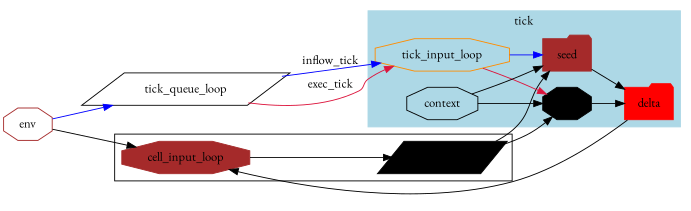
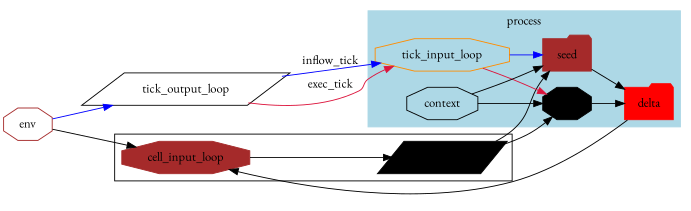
(524, 21) -> (524, 21)
(186, 89) -> (186, 89)
